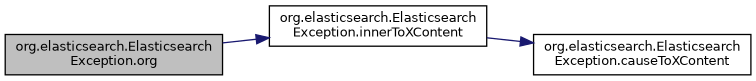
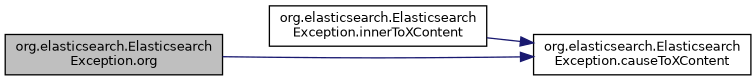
(239, 41) -> (371, 58)
